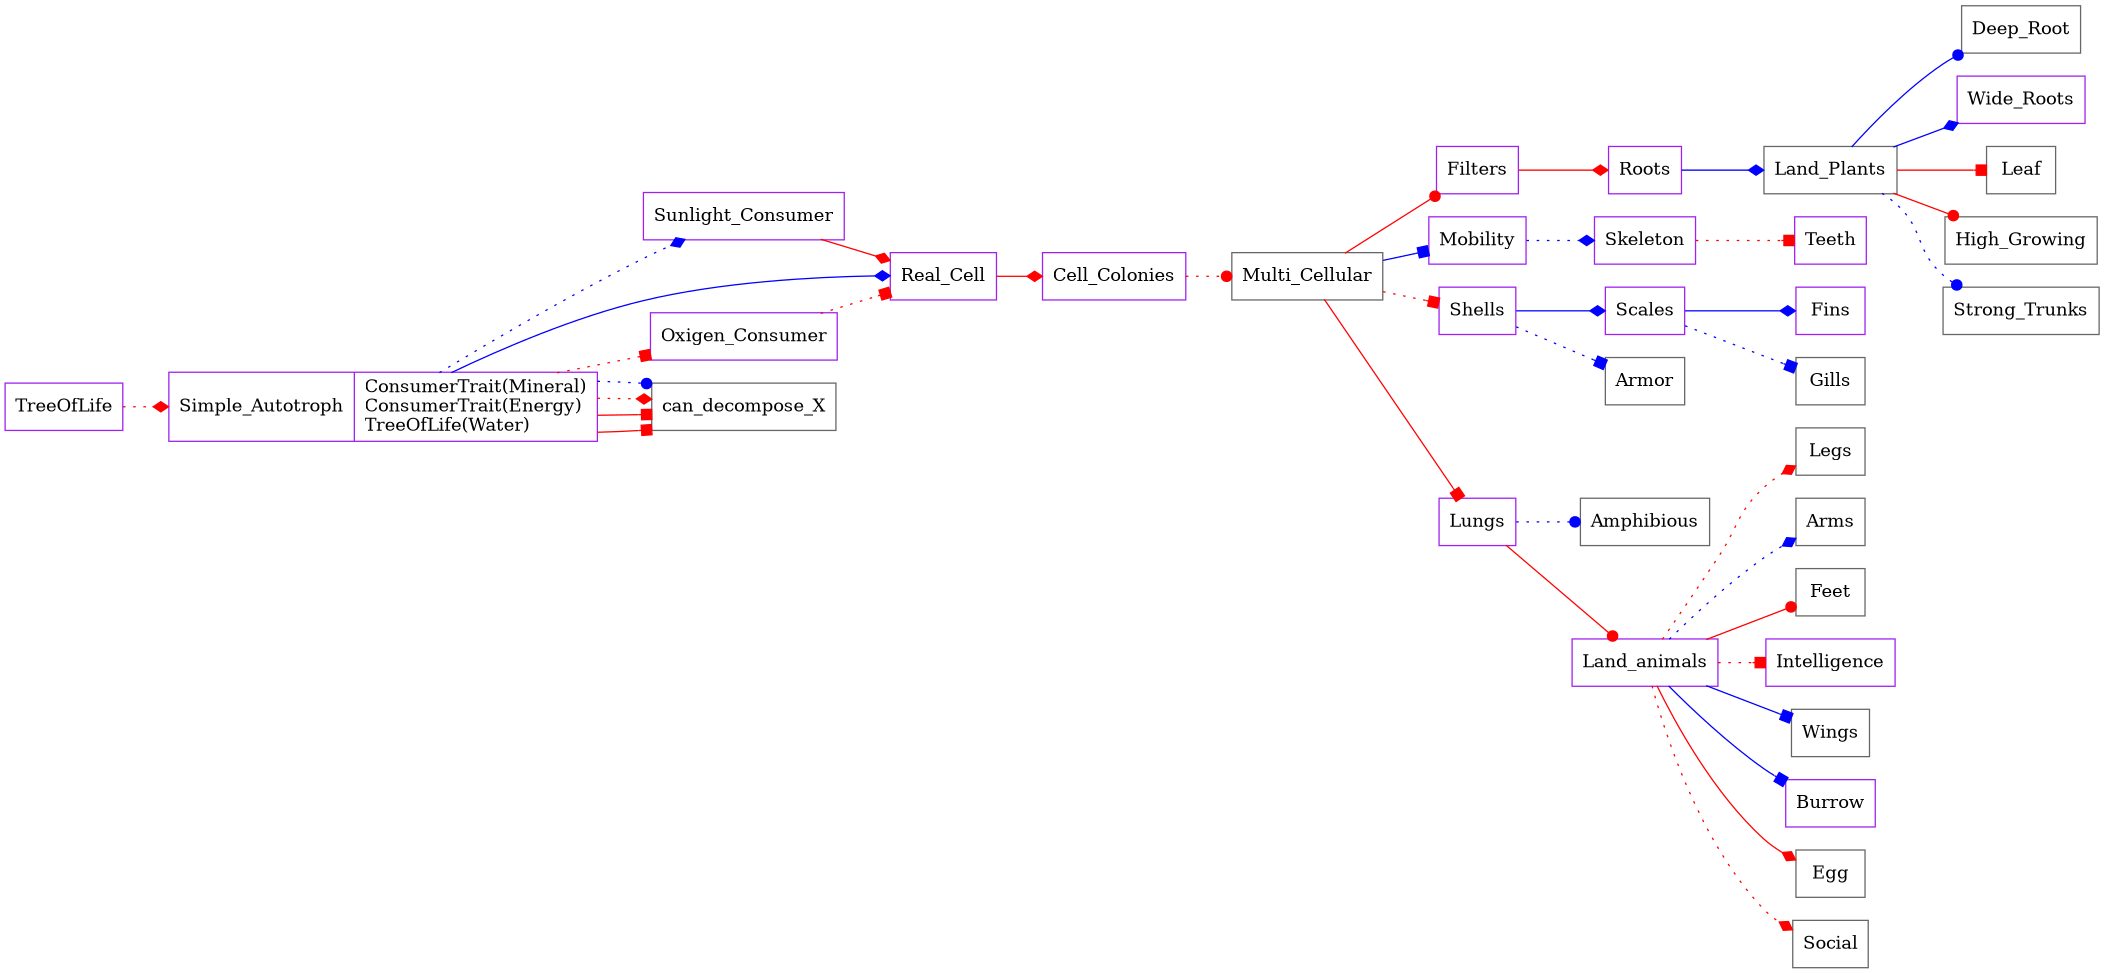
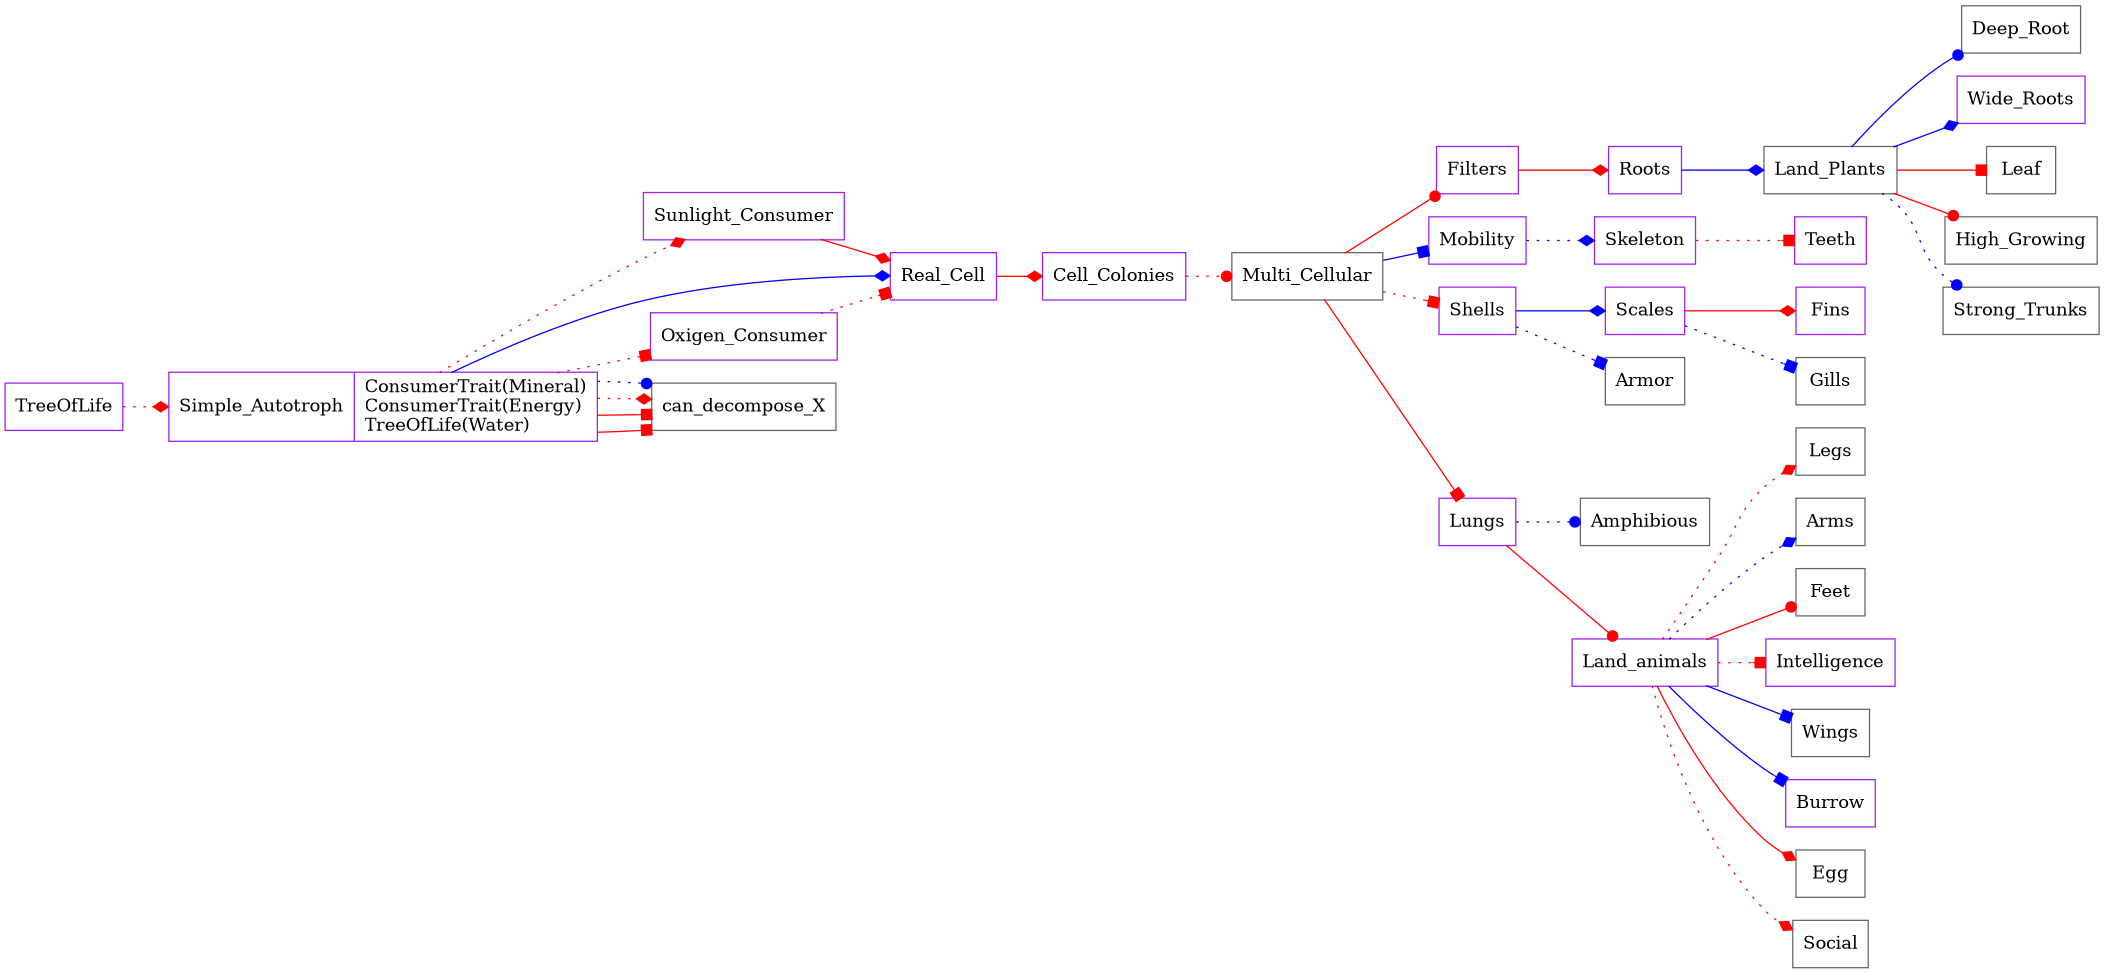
(553, 306) -> (553, 306)
(1732, 311) -> (1732, 311)
